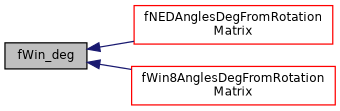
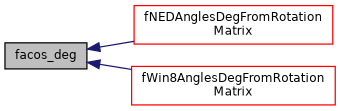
(46, 56) -> (46, 56)
